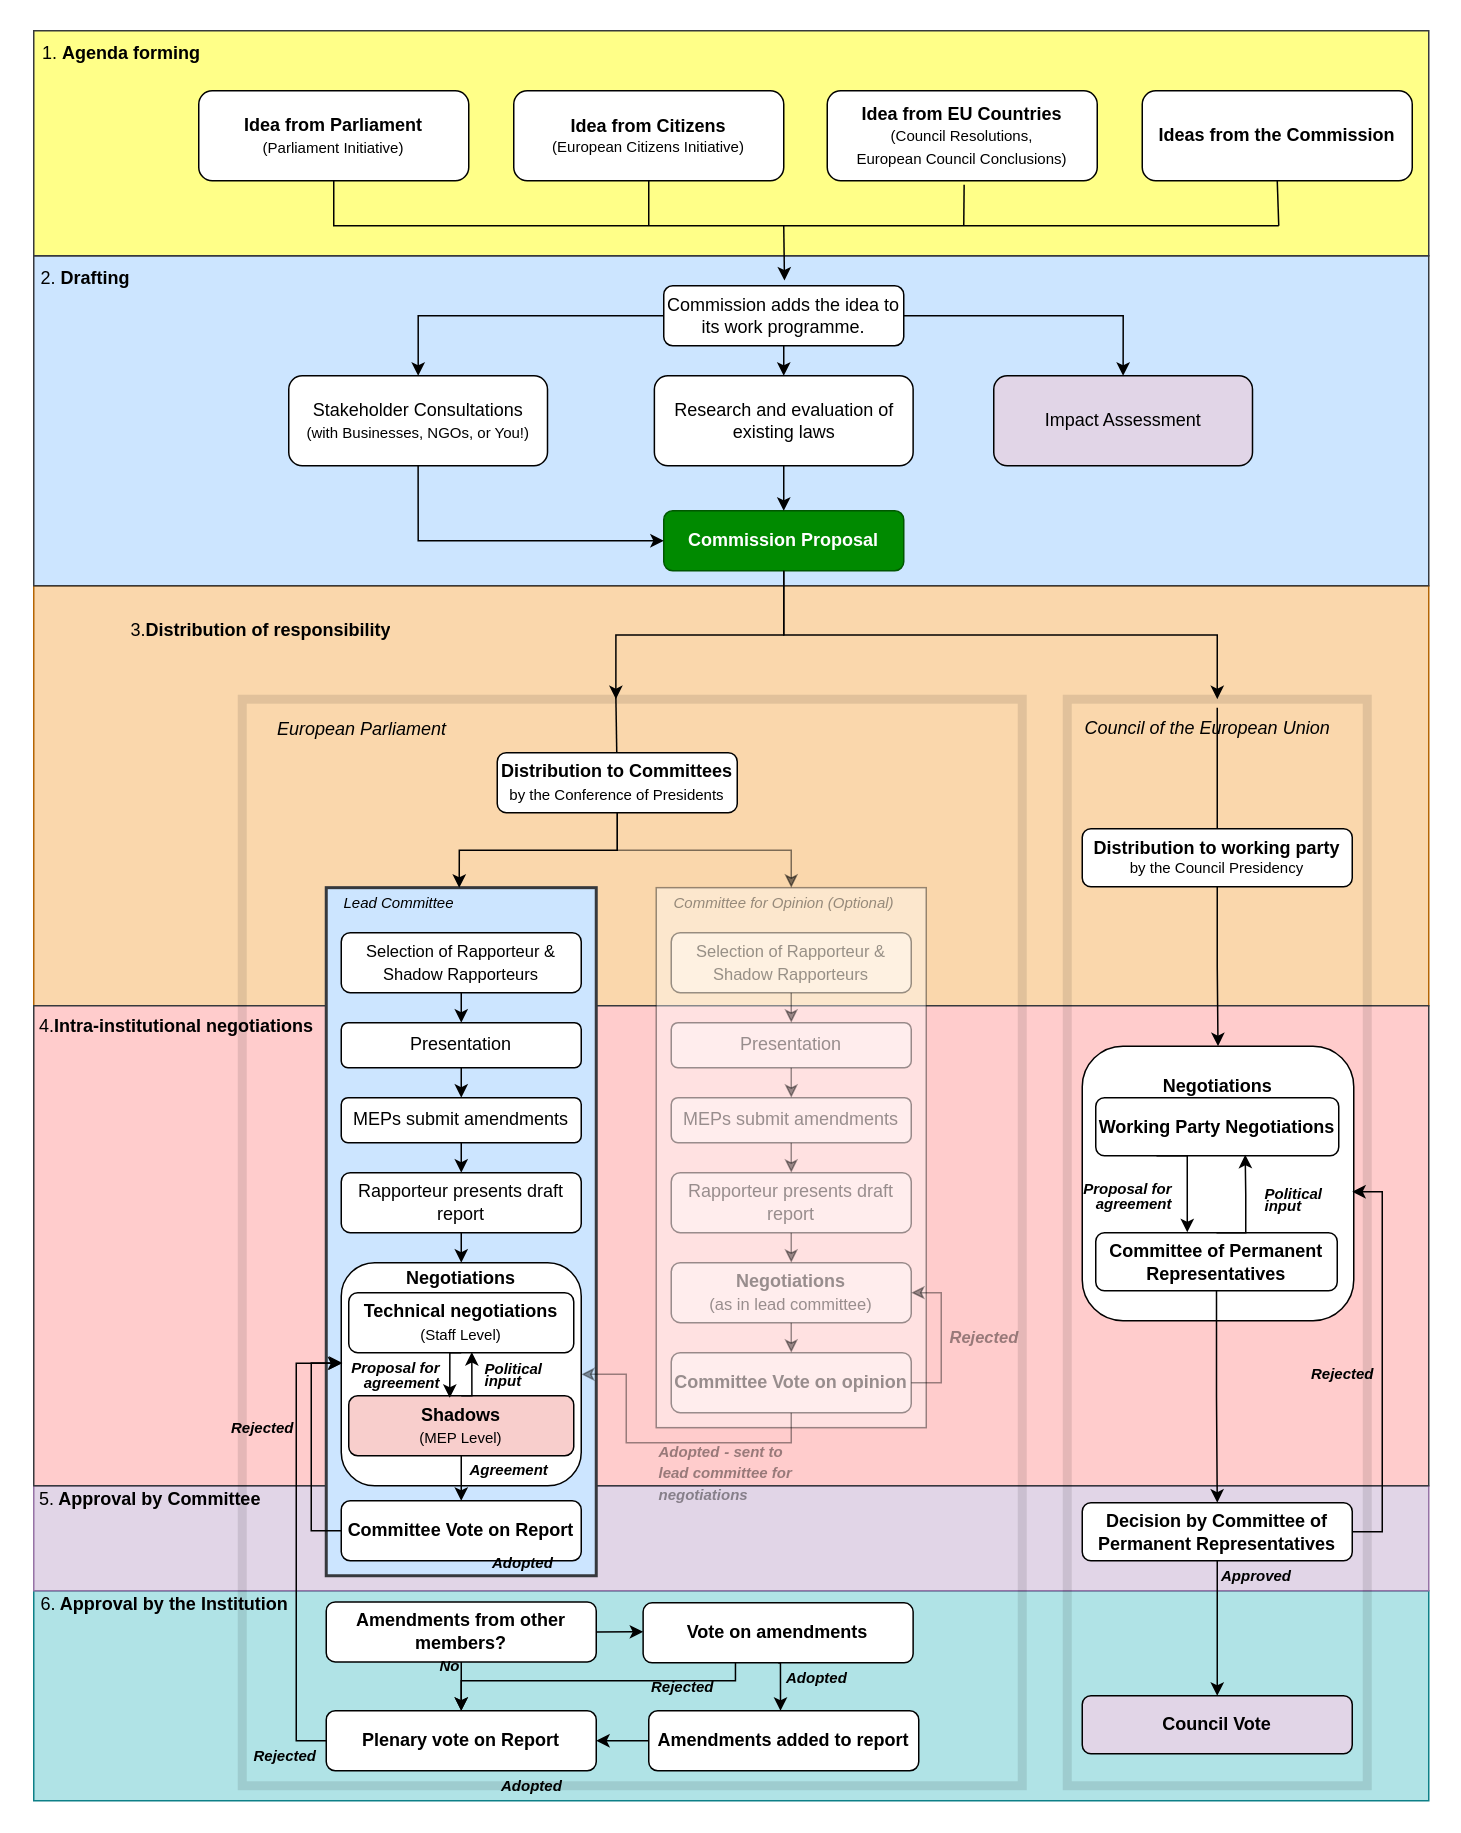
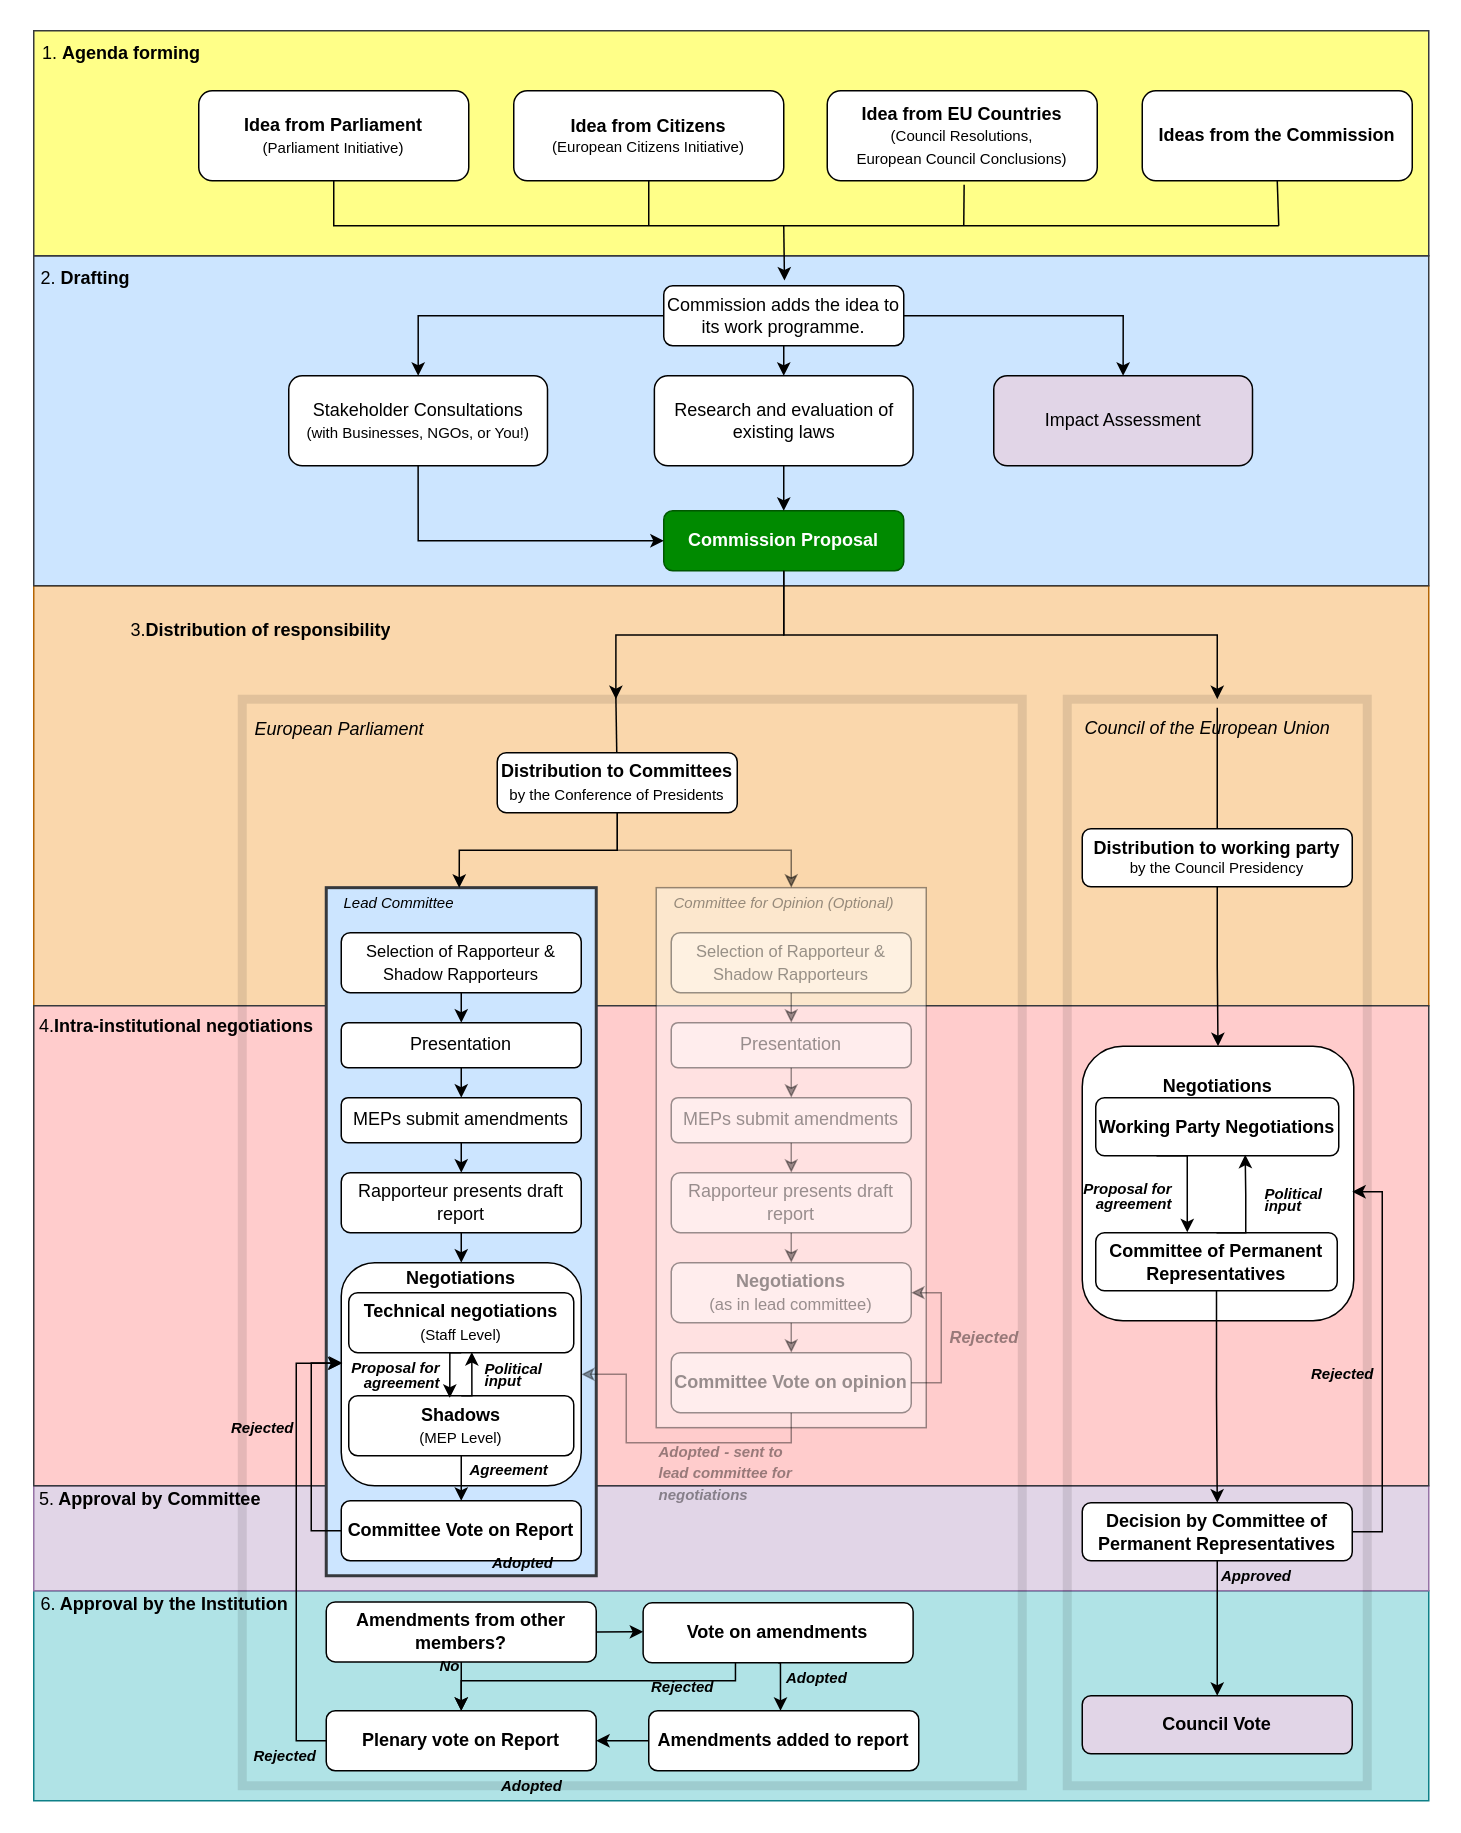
(362, 730) -> (340, 730)
(461, 1426) -> (461, 1426)
